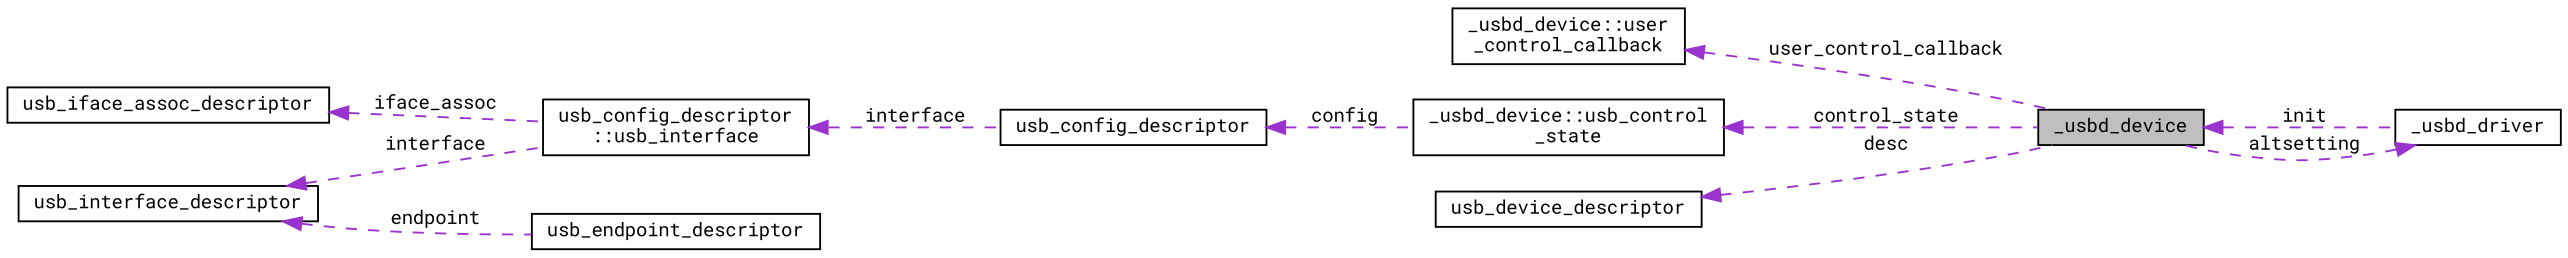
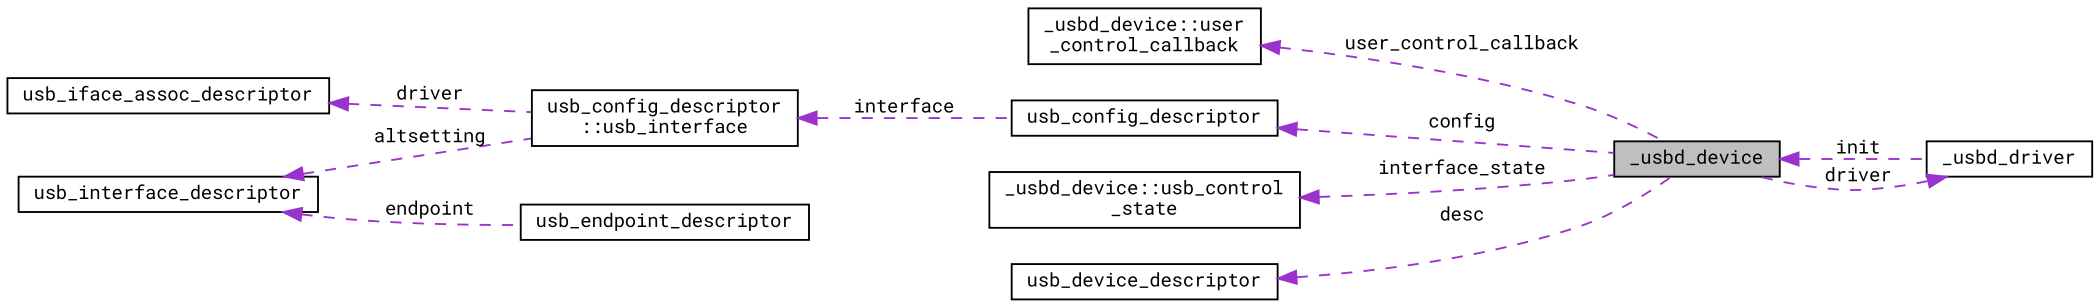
(431, 104) -> (425, 95)
(1881, 117) -> (1457, 169)
(1349, 127) -> (1455, 141)
(431, 145) -> (425, 138)
(2300, 145) -> (1853, 177)
